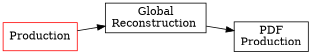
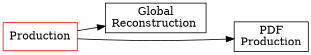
(216, 28) -> (152, 41)
